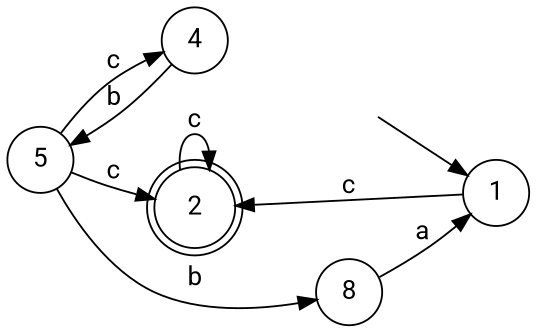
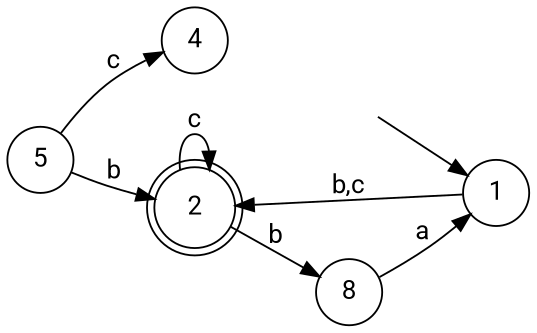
(132, 103) -> none
(114, 172) -> (114, 172)
(349, 187) -> (349, 187)
(156, 293) -> (267, 247)
